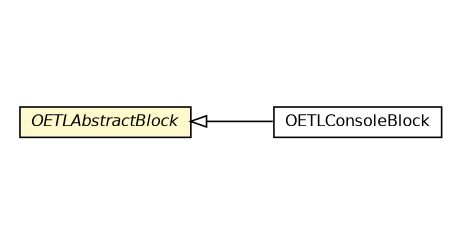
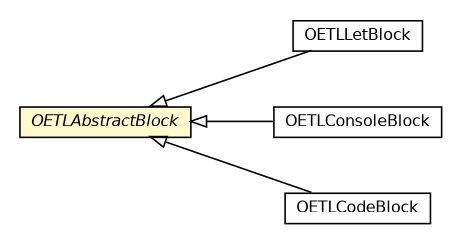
none -> (357, 35)
none -> (357, 208)
